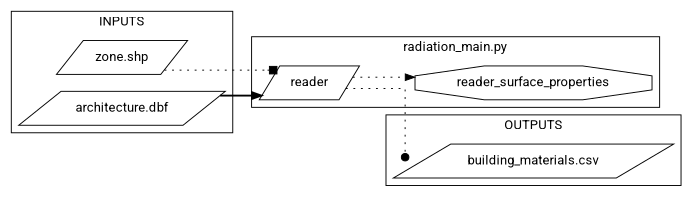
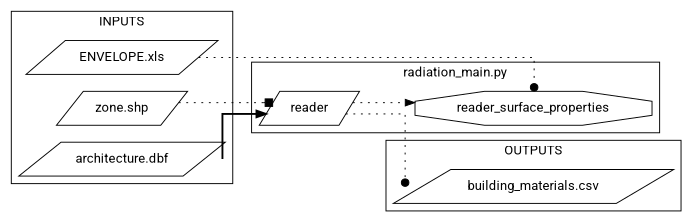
none -> (122, 57)
